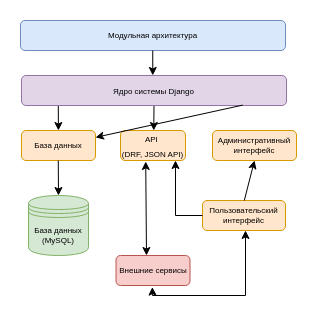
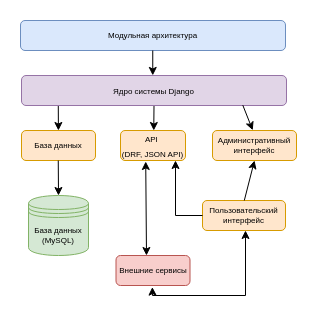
(172, 121) -> (247, 115)
